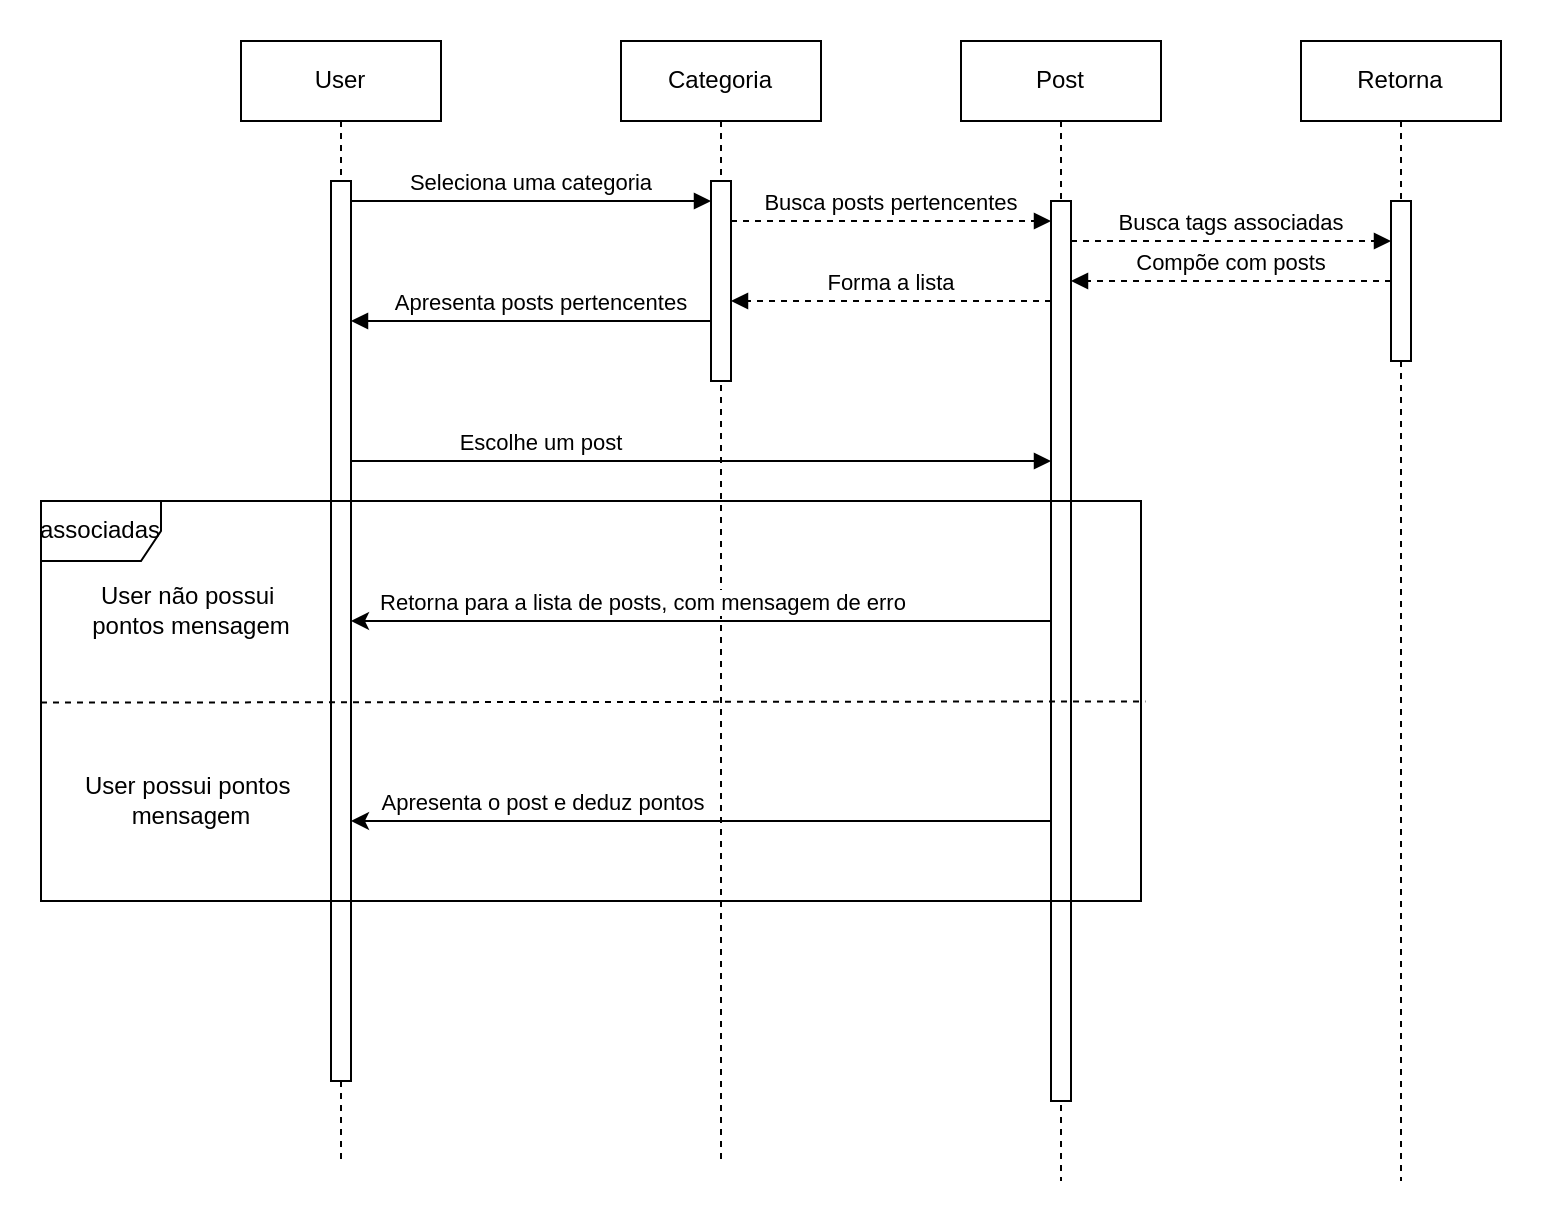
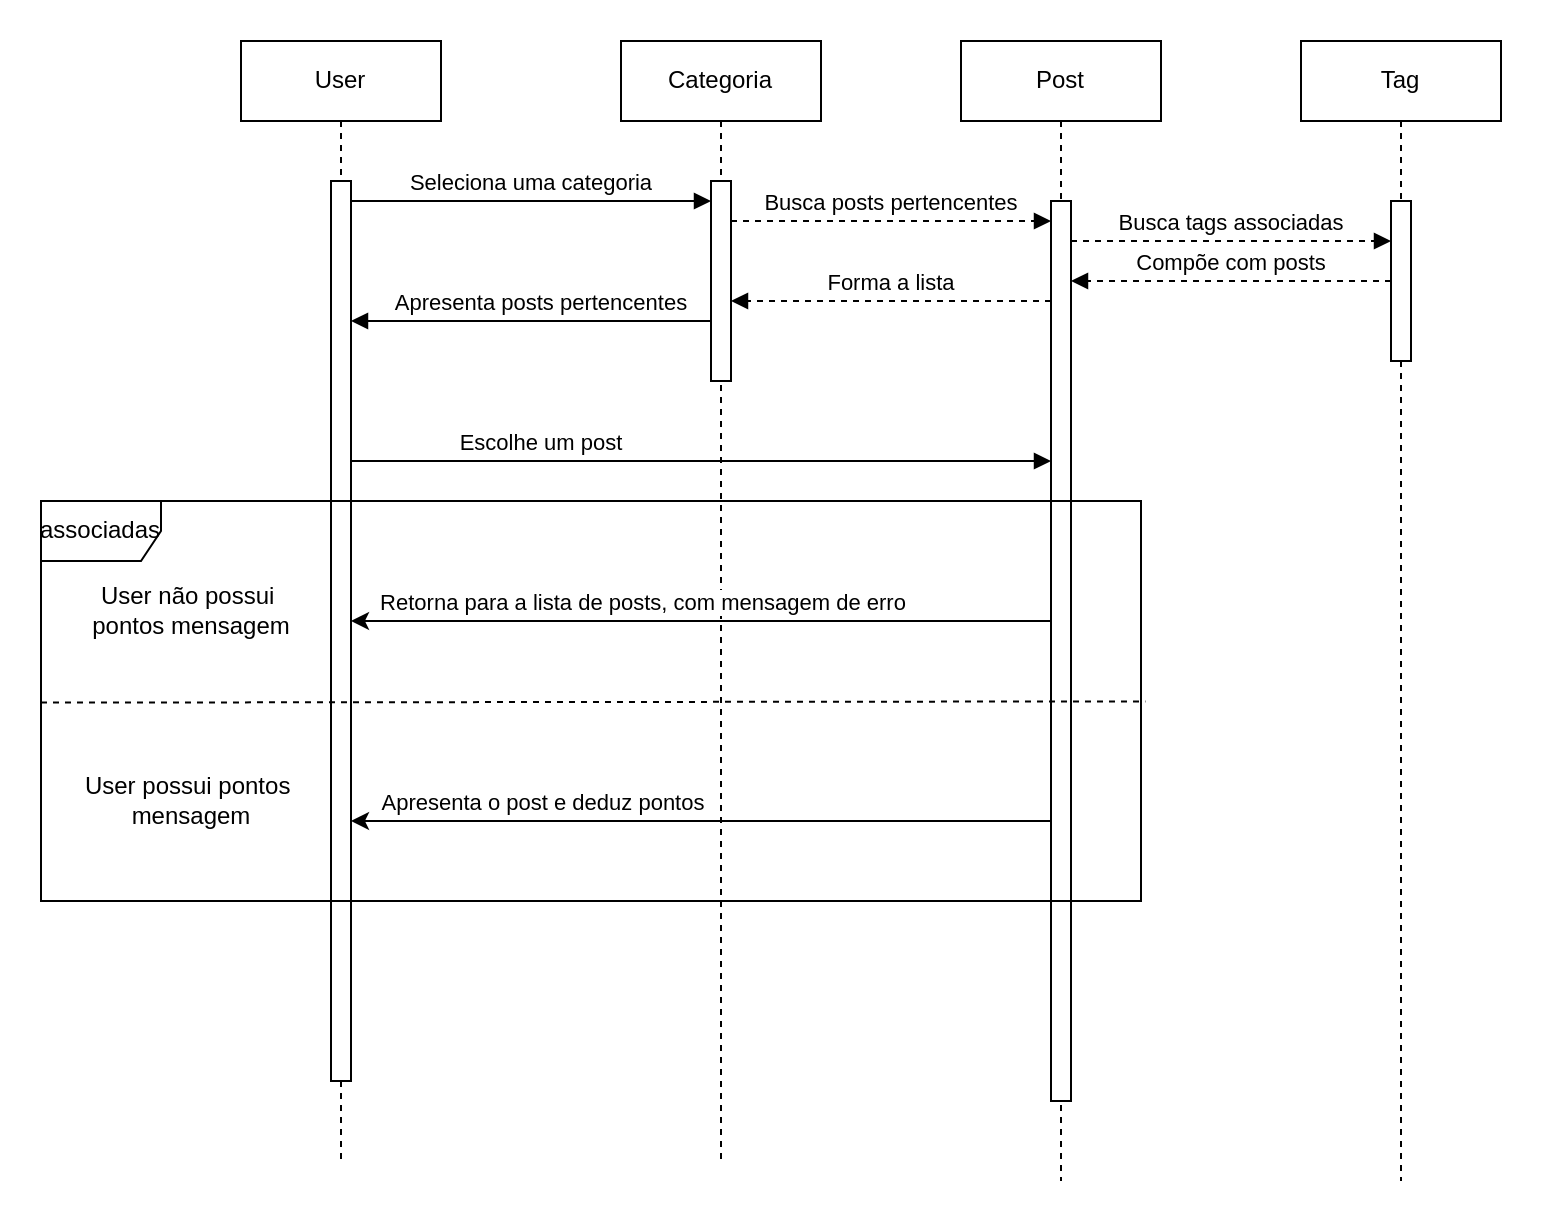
(1401, 81) -> (1401, 81)
